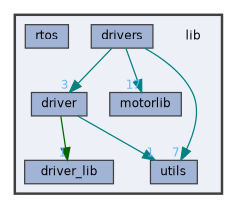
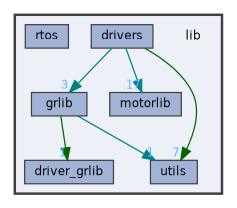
(191, 89) -> (191, 89)
(59, 104) -> (59, 104)
(69, 172) -> (69, 172)
